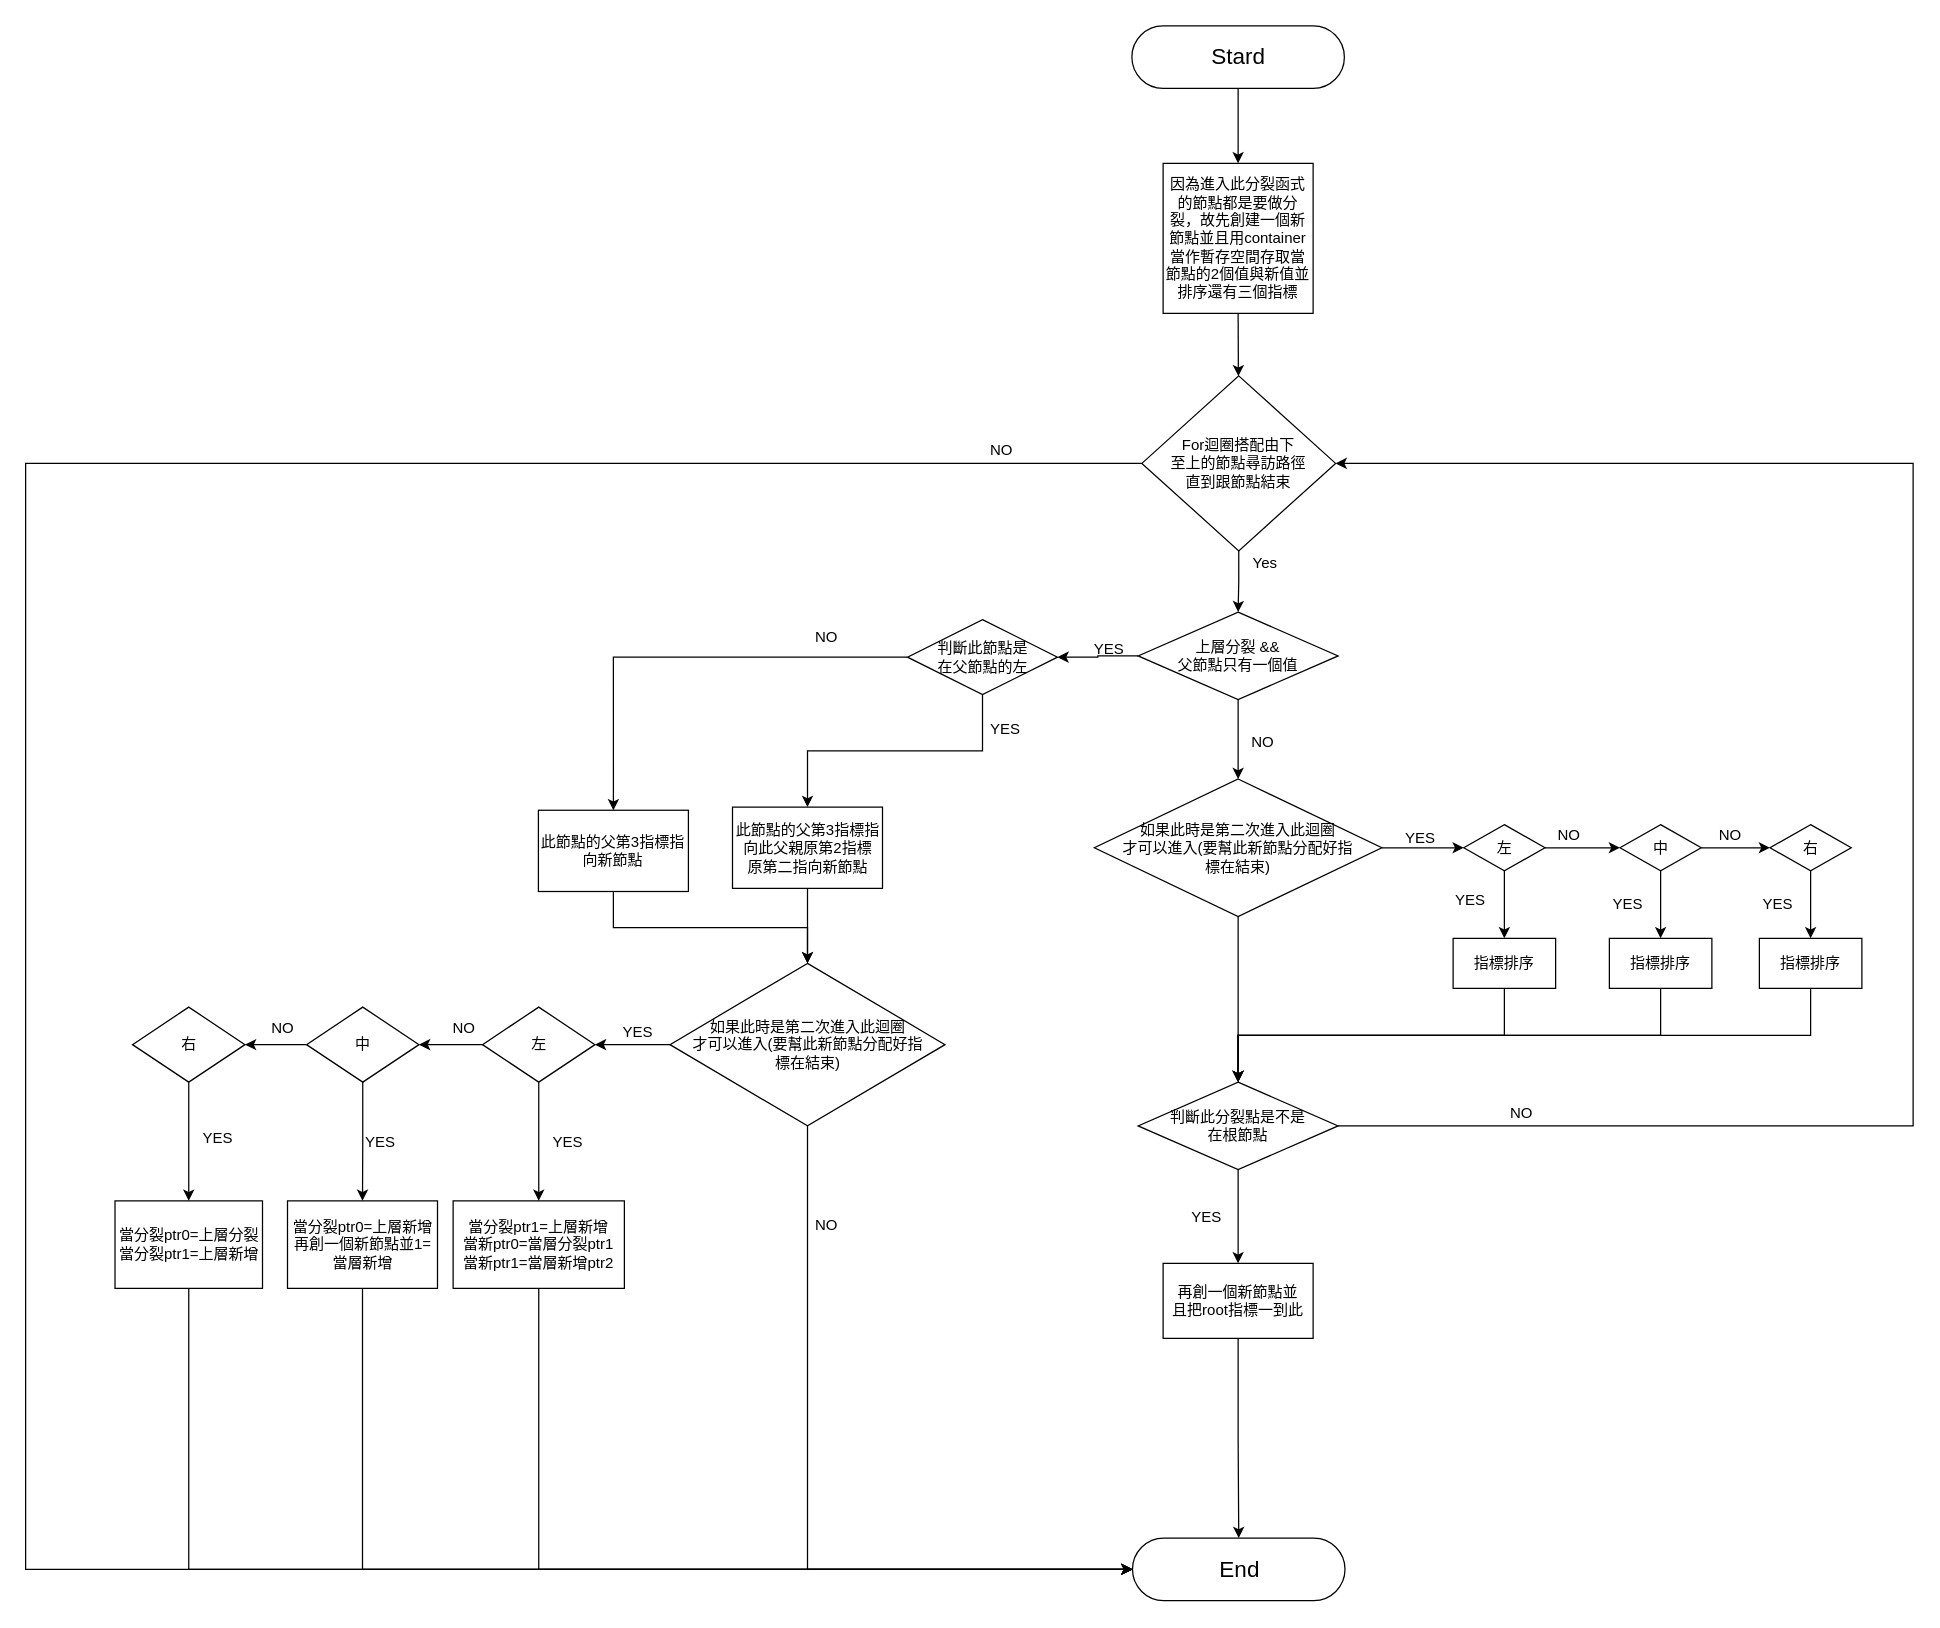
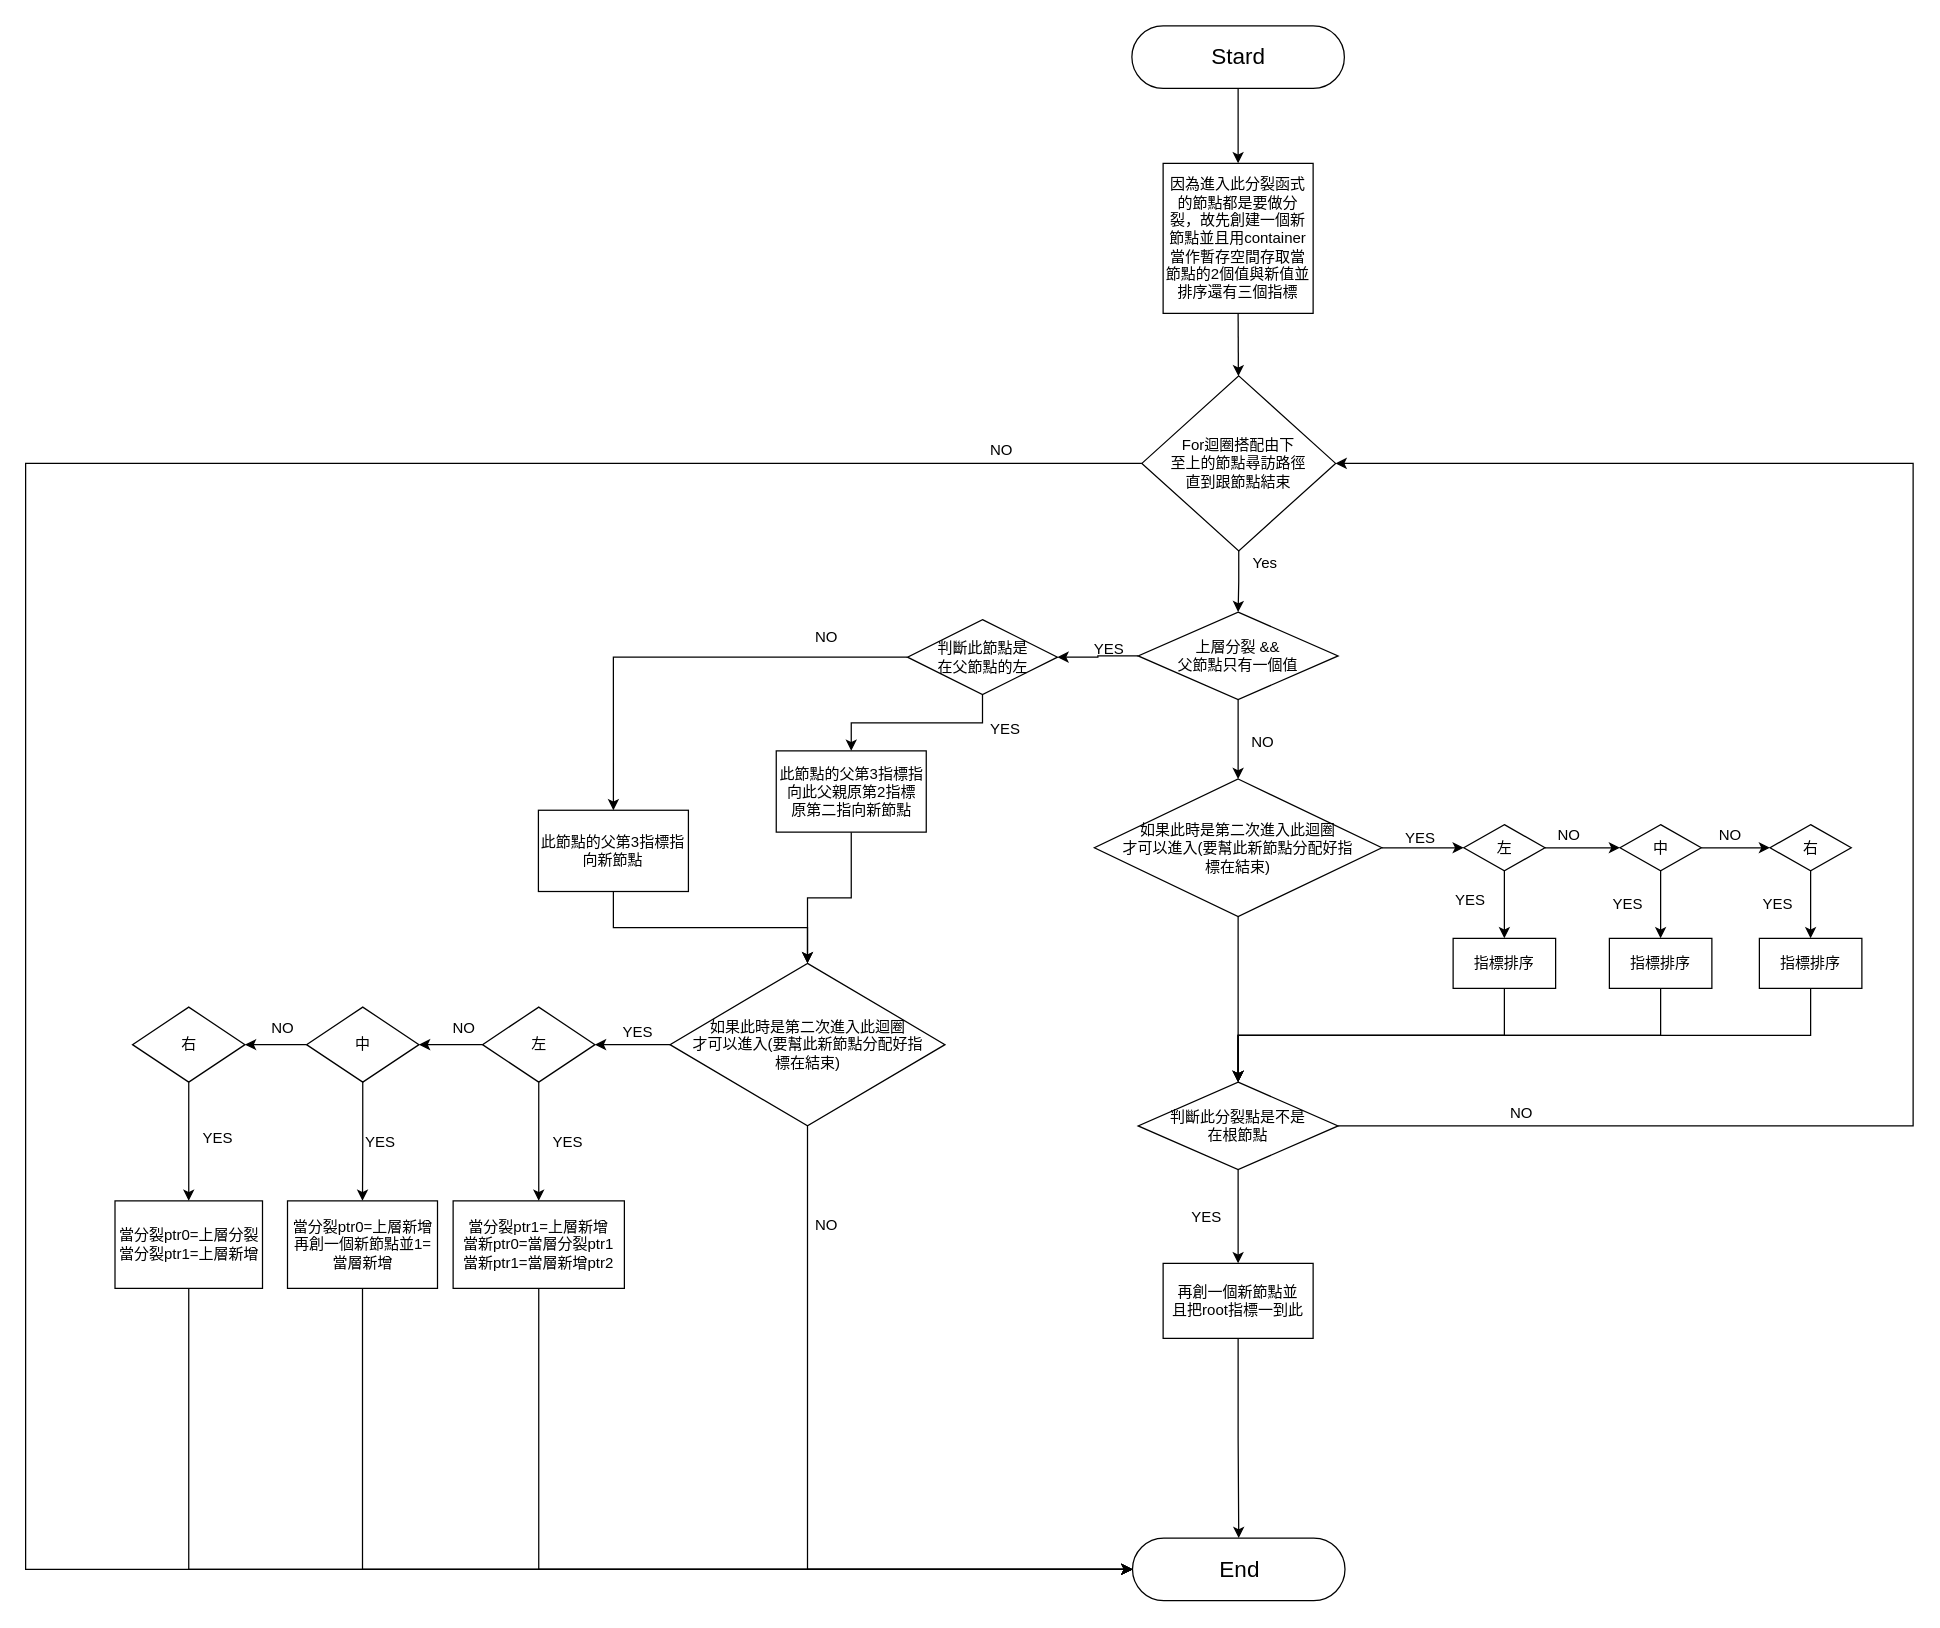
(808, 848) -> (851, 791)
